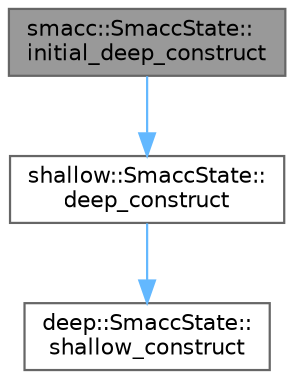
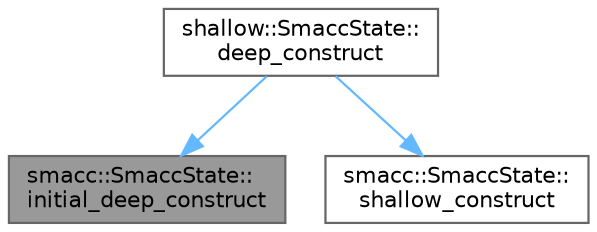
(147, 105) -> (232, 108)
(147, 337) -> (457, 189)
